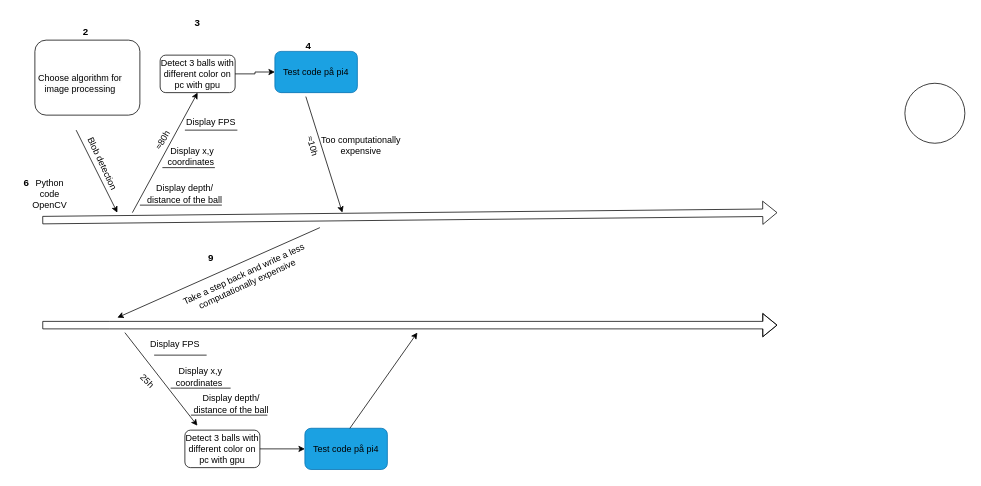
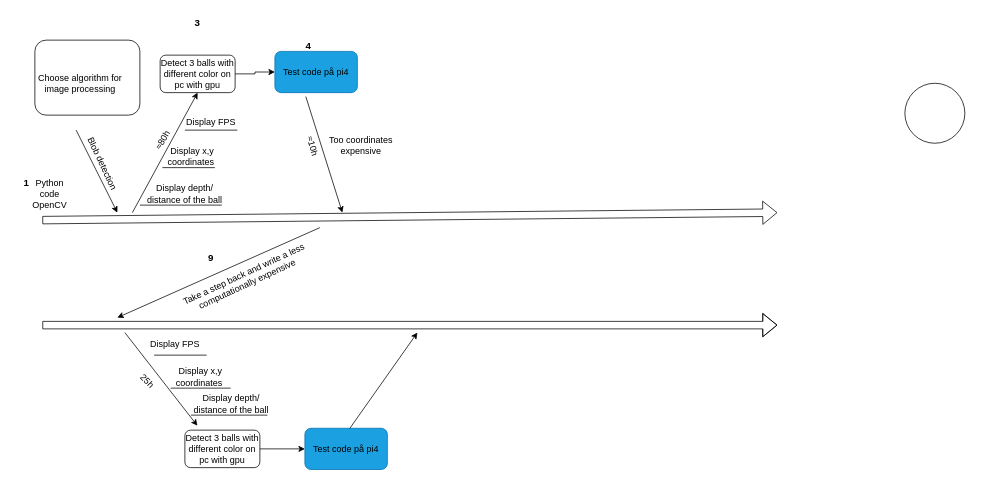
(86, 32) -> none
(361, 145) -> (361, 145)
(27, 183) -> (27, 183)
